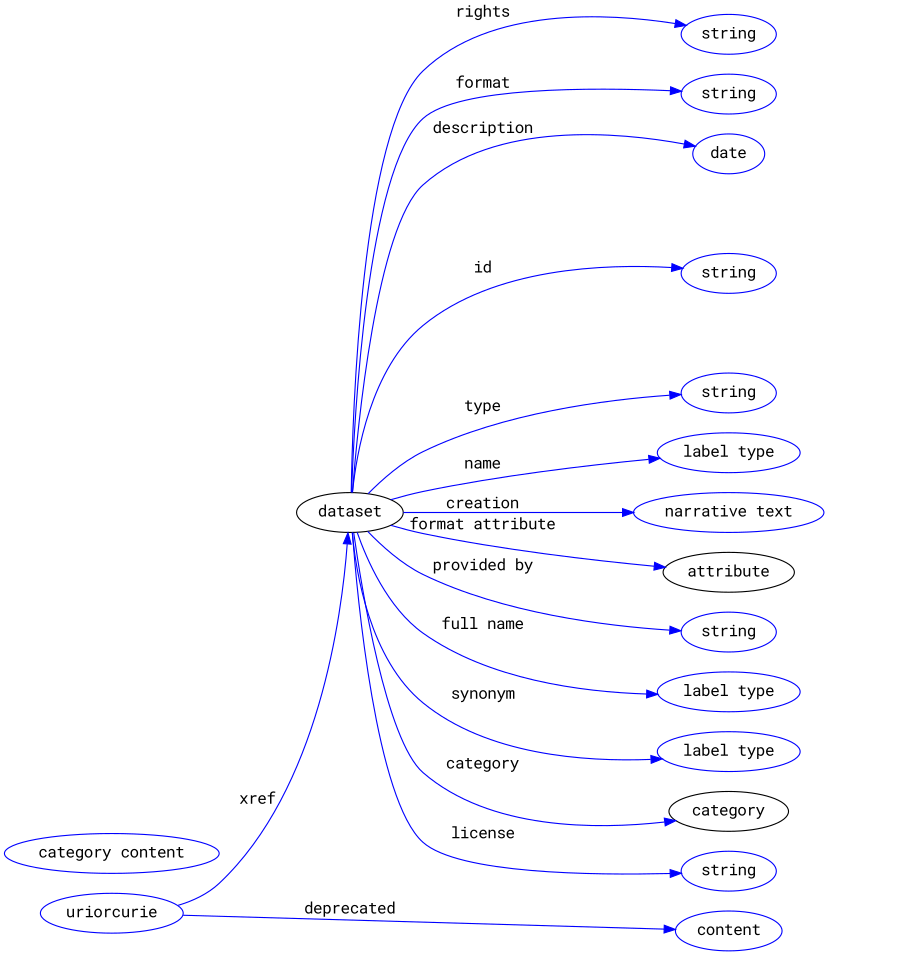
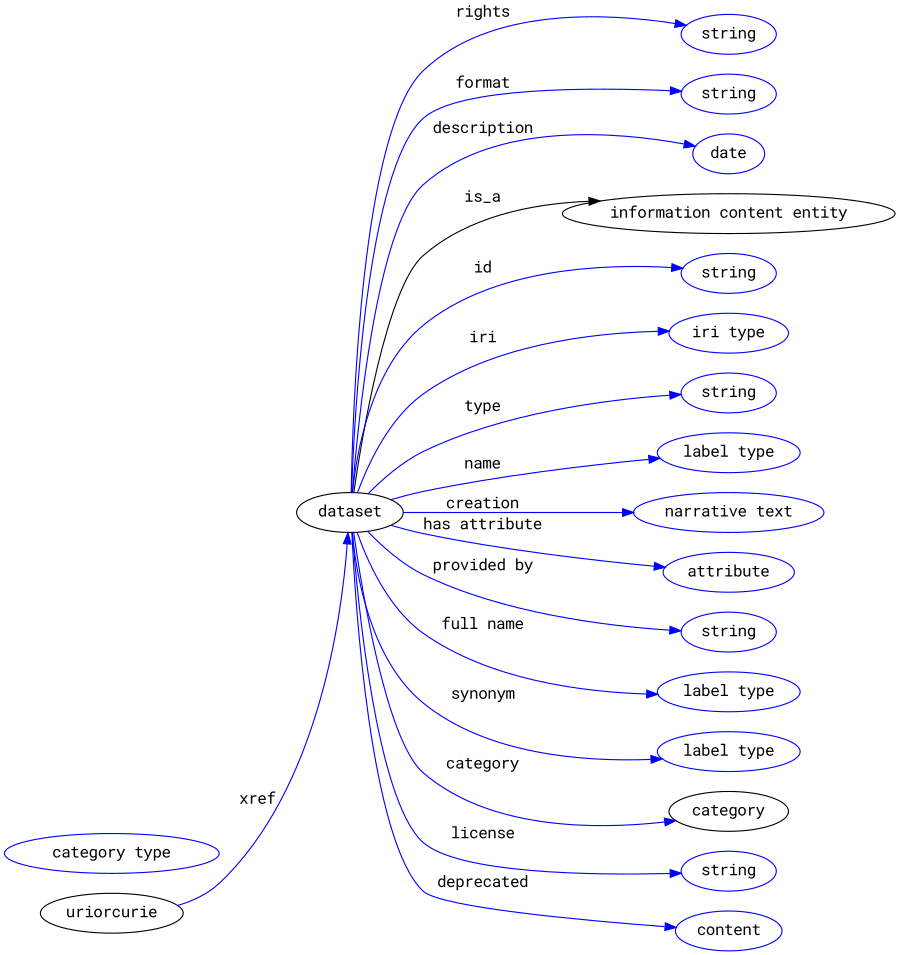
none -> (729, 214)
none -> (729, 333)
(483, 525) -> (483, 525)
(729, 572) -> (729, 572)
(112, 853) -> (112, 853)
(112, 913) -> (112, 913)
(424, 922) -> (395, 836)
